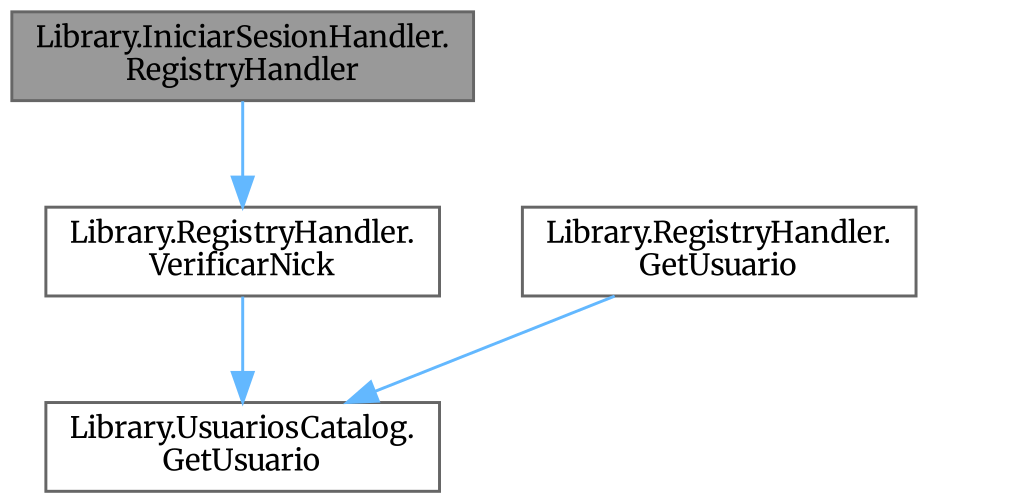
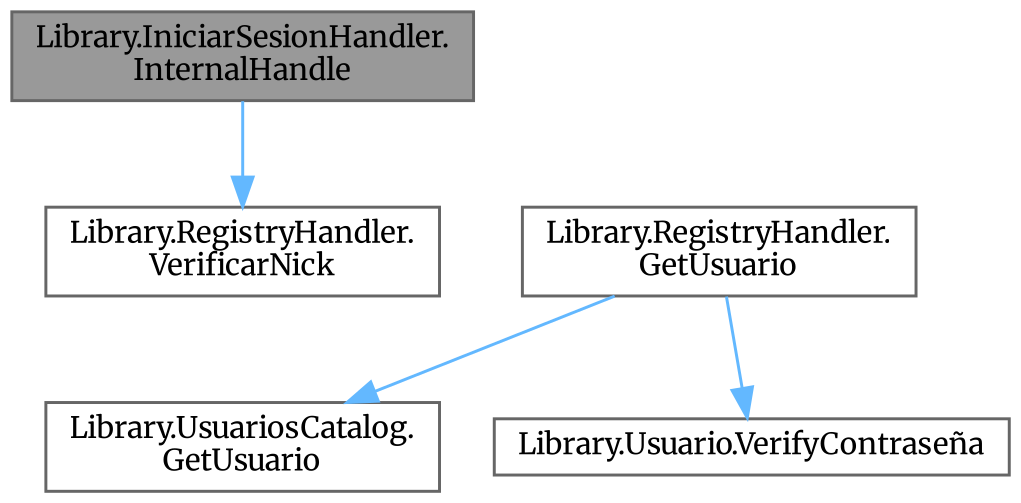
(243, 56) -> (243, 56)
(243, 334) -> none
none -> (752, 447)
